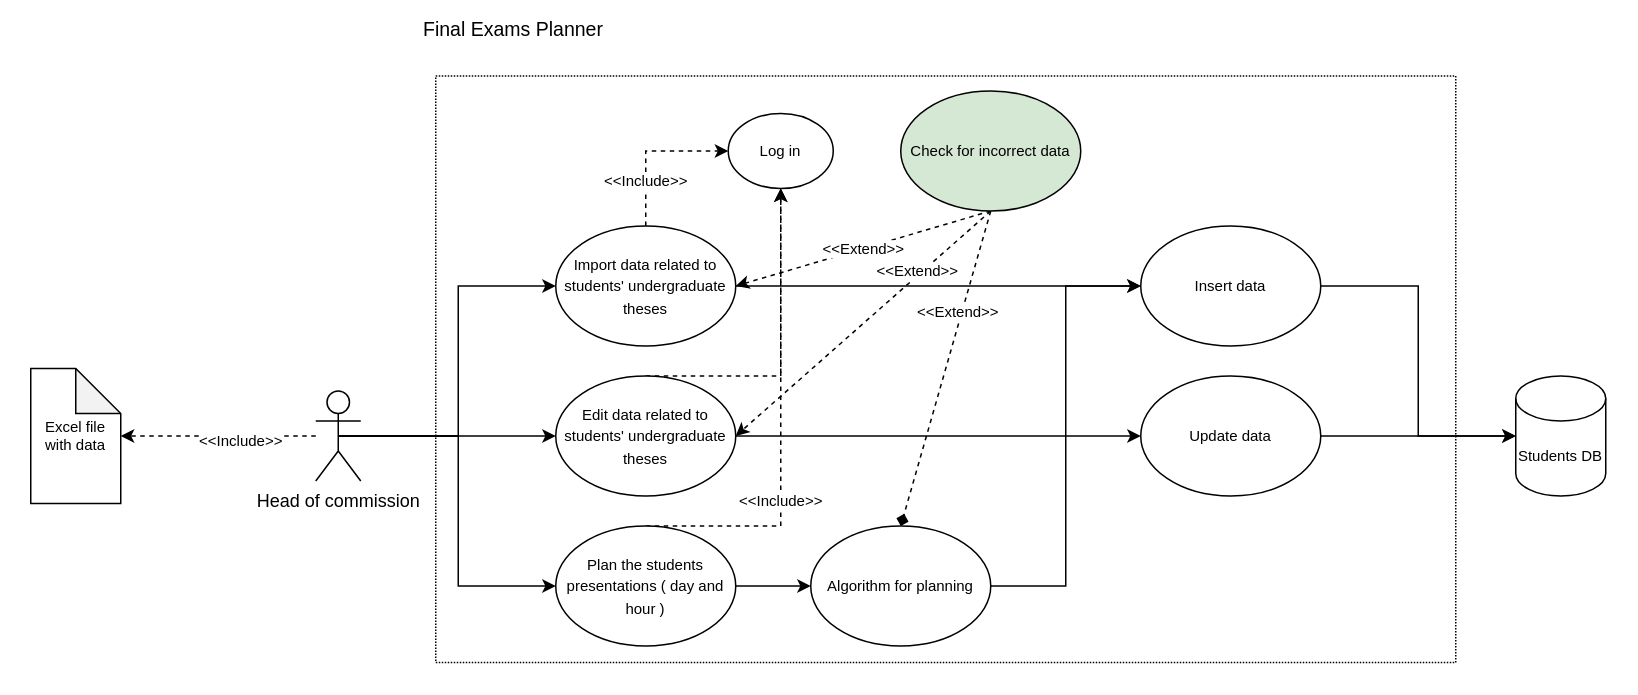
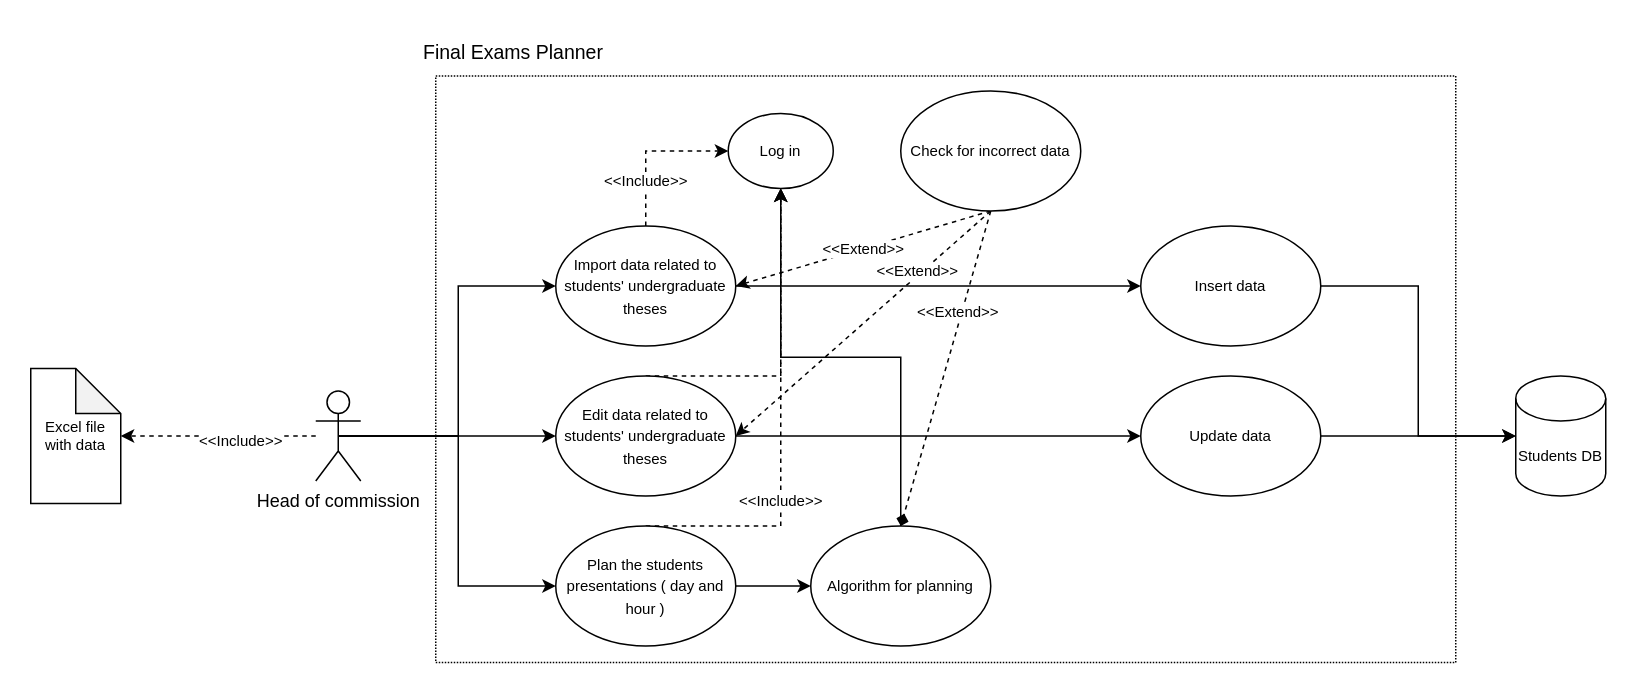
(518, 23) -> (518, 46)
(991, 151) -> (991, 151)
(1066, 475) -> (901, 377)
